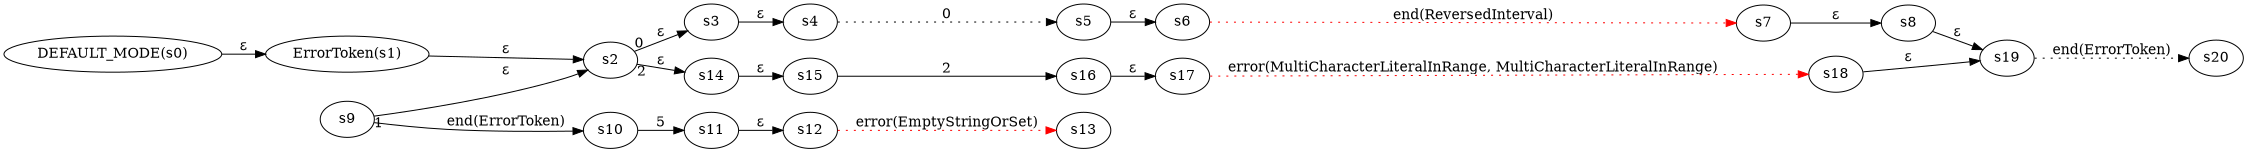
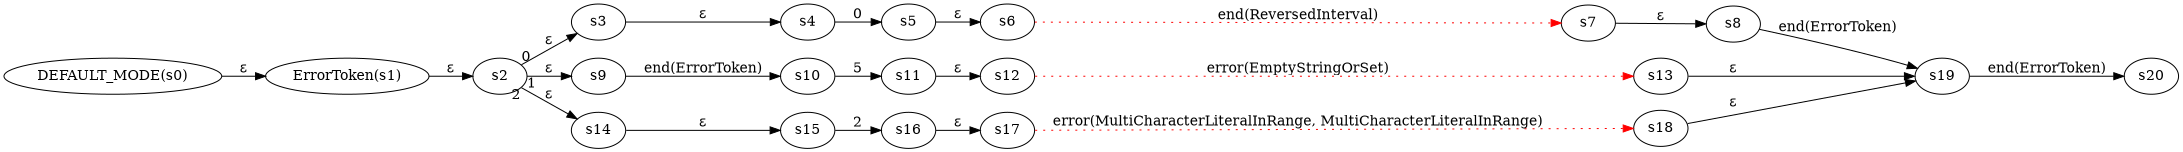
(942, 22) -> (853, 22)
(1958, 33) -> (1838, 28)
(2107, 58) -> (2042, 76)
none -> (1796, 76)
(477, 99) -> (544, 76)
